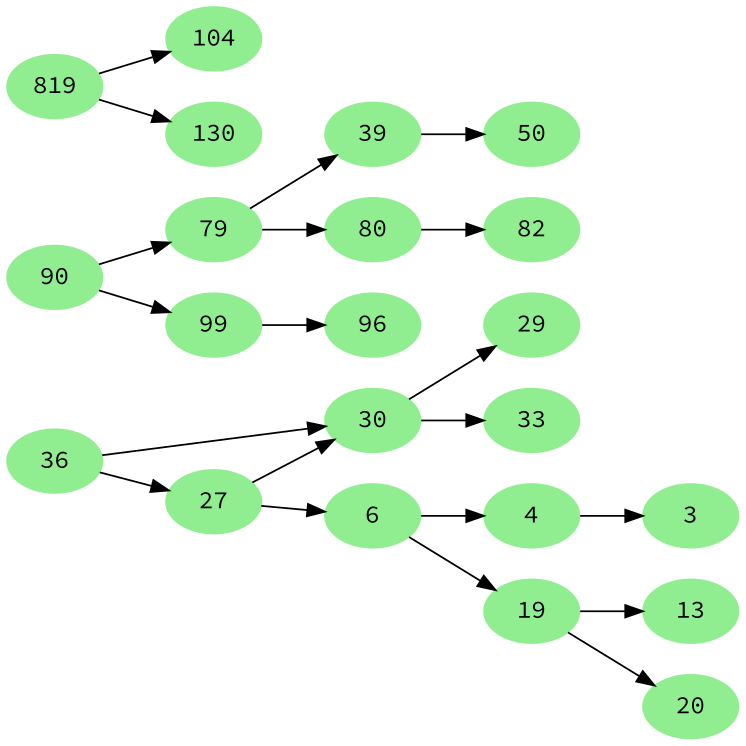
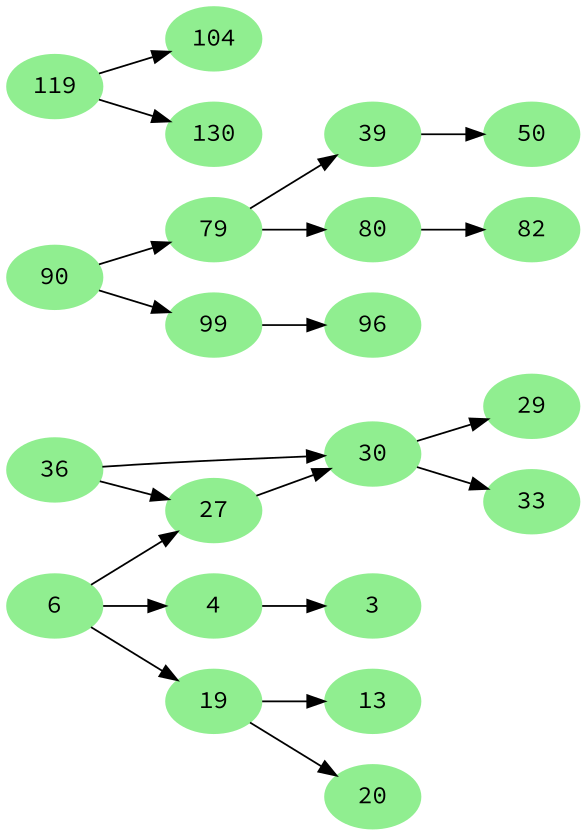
(55, 87) -> (55, 87)
(284, 508) -> (127, 563)
